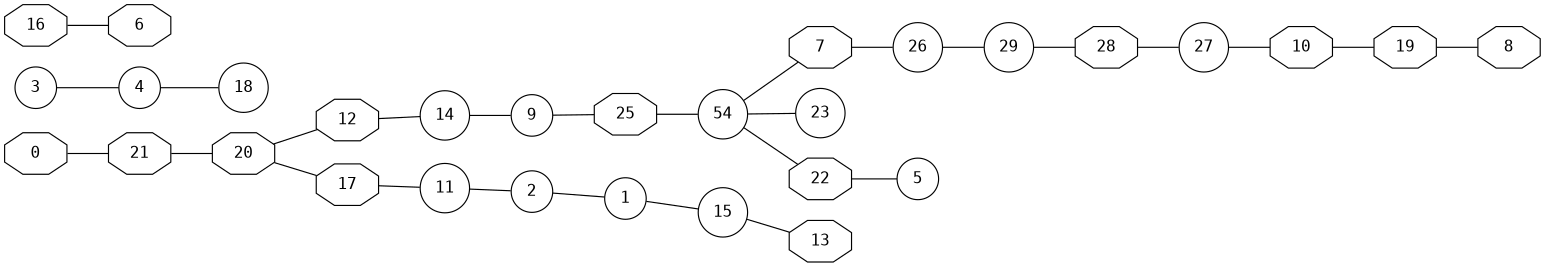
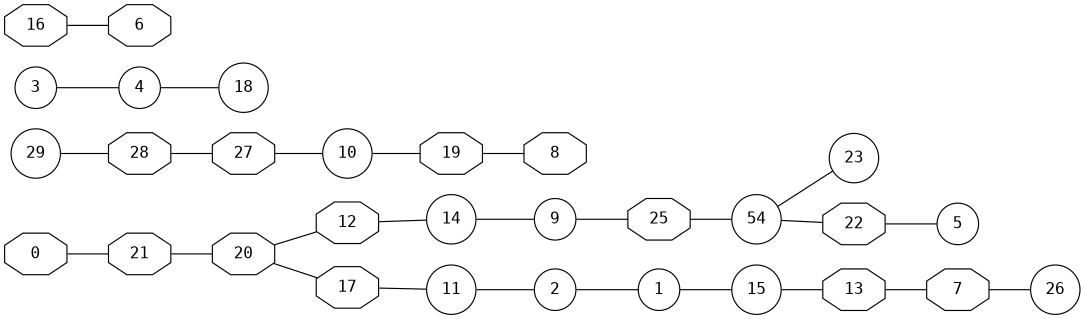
(963, 47) -> none
(1204, 47) -> (244, 154)
(1301, 47) -> (347, 154)
(771, 81) -> (906, 290)
